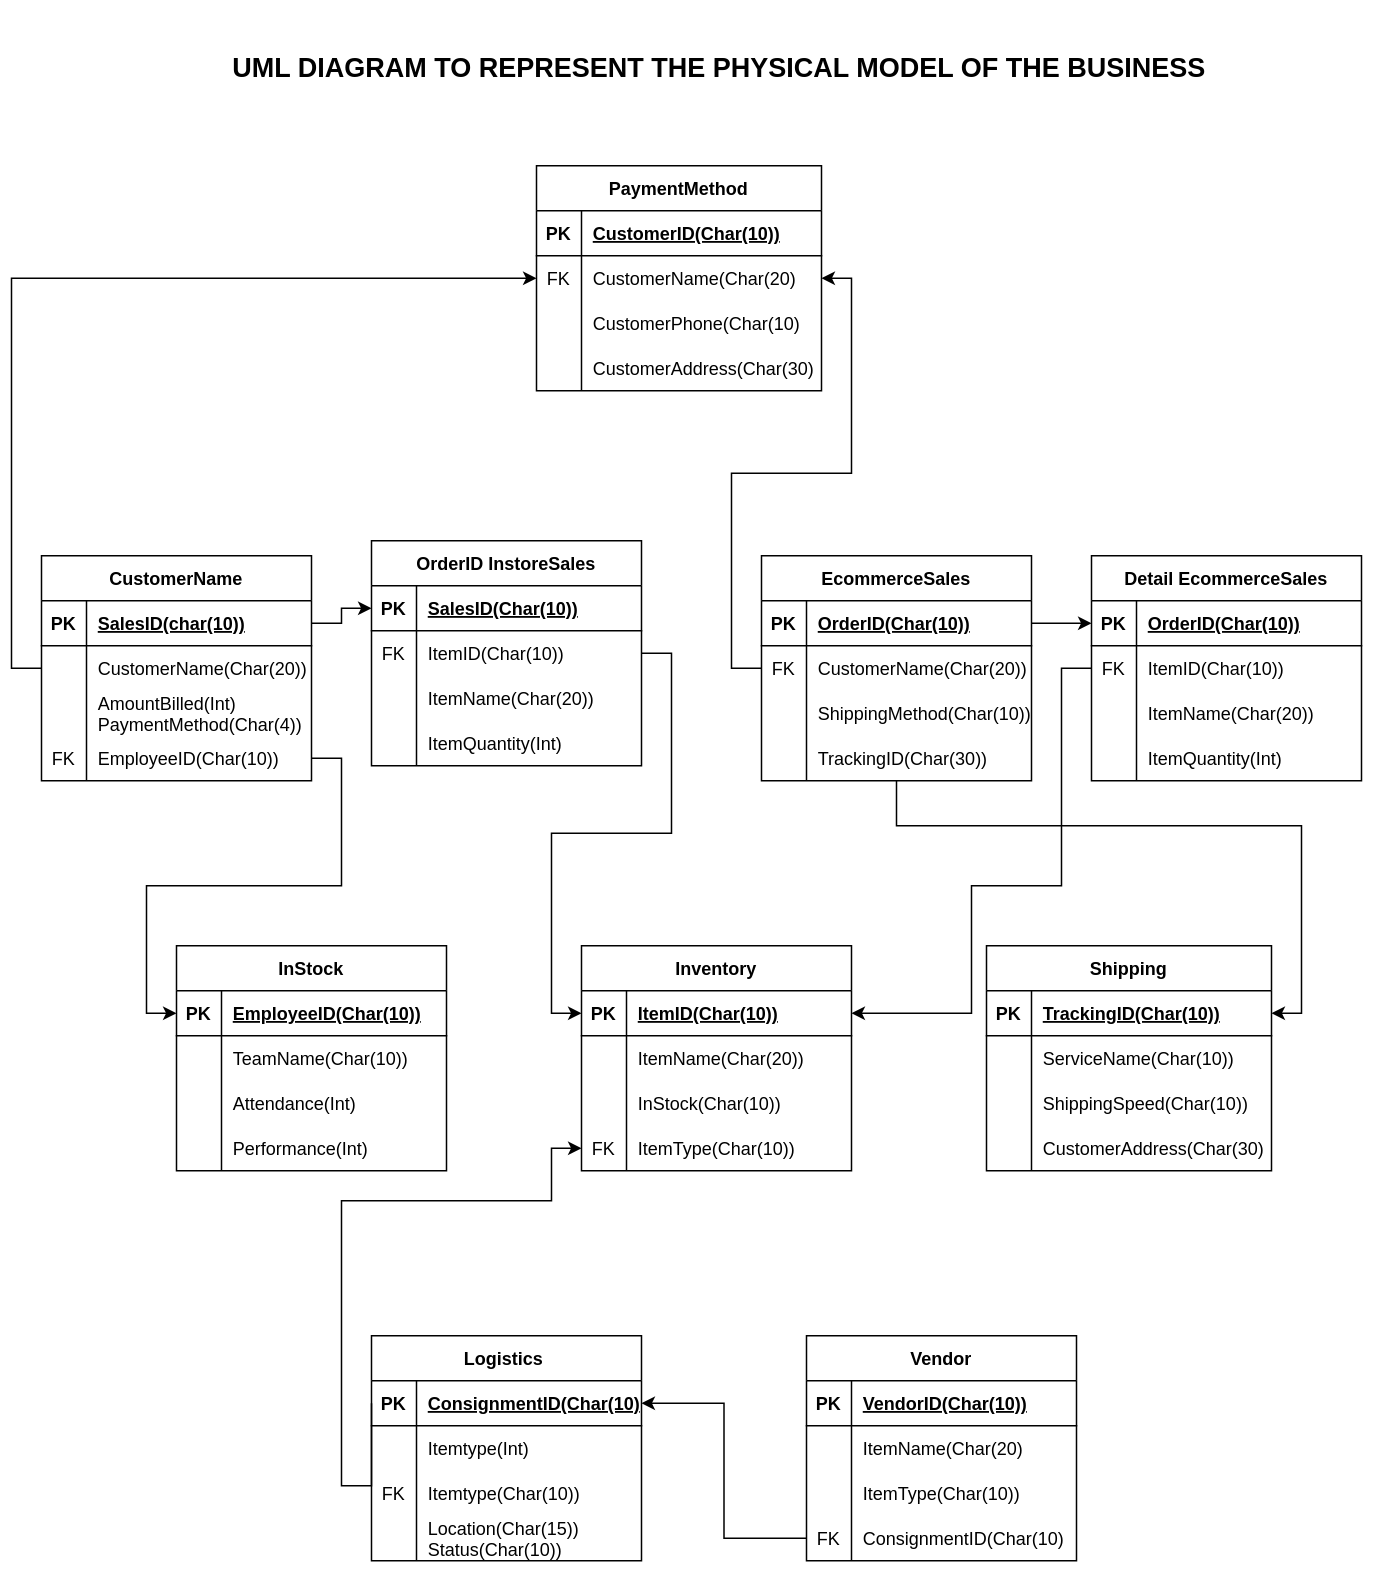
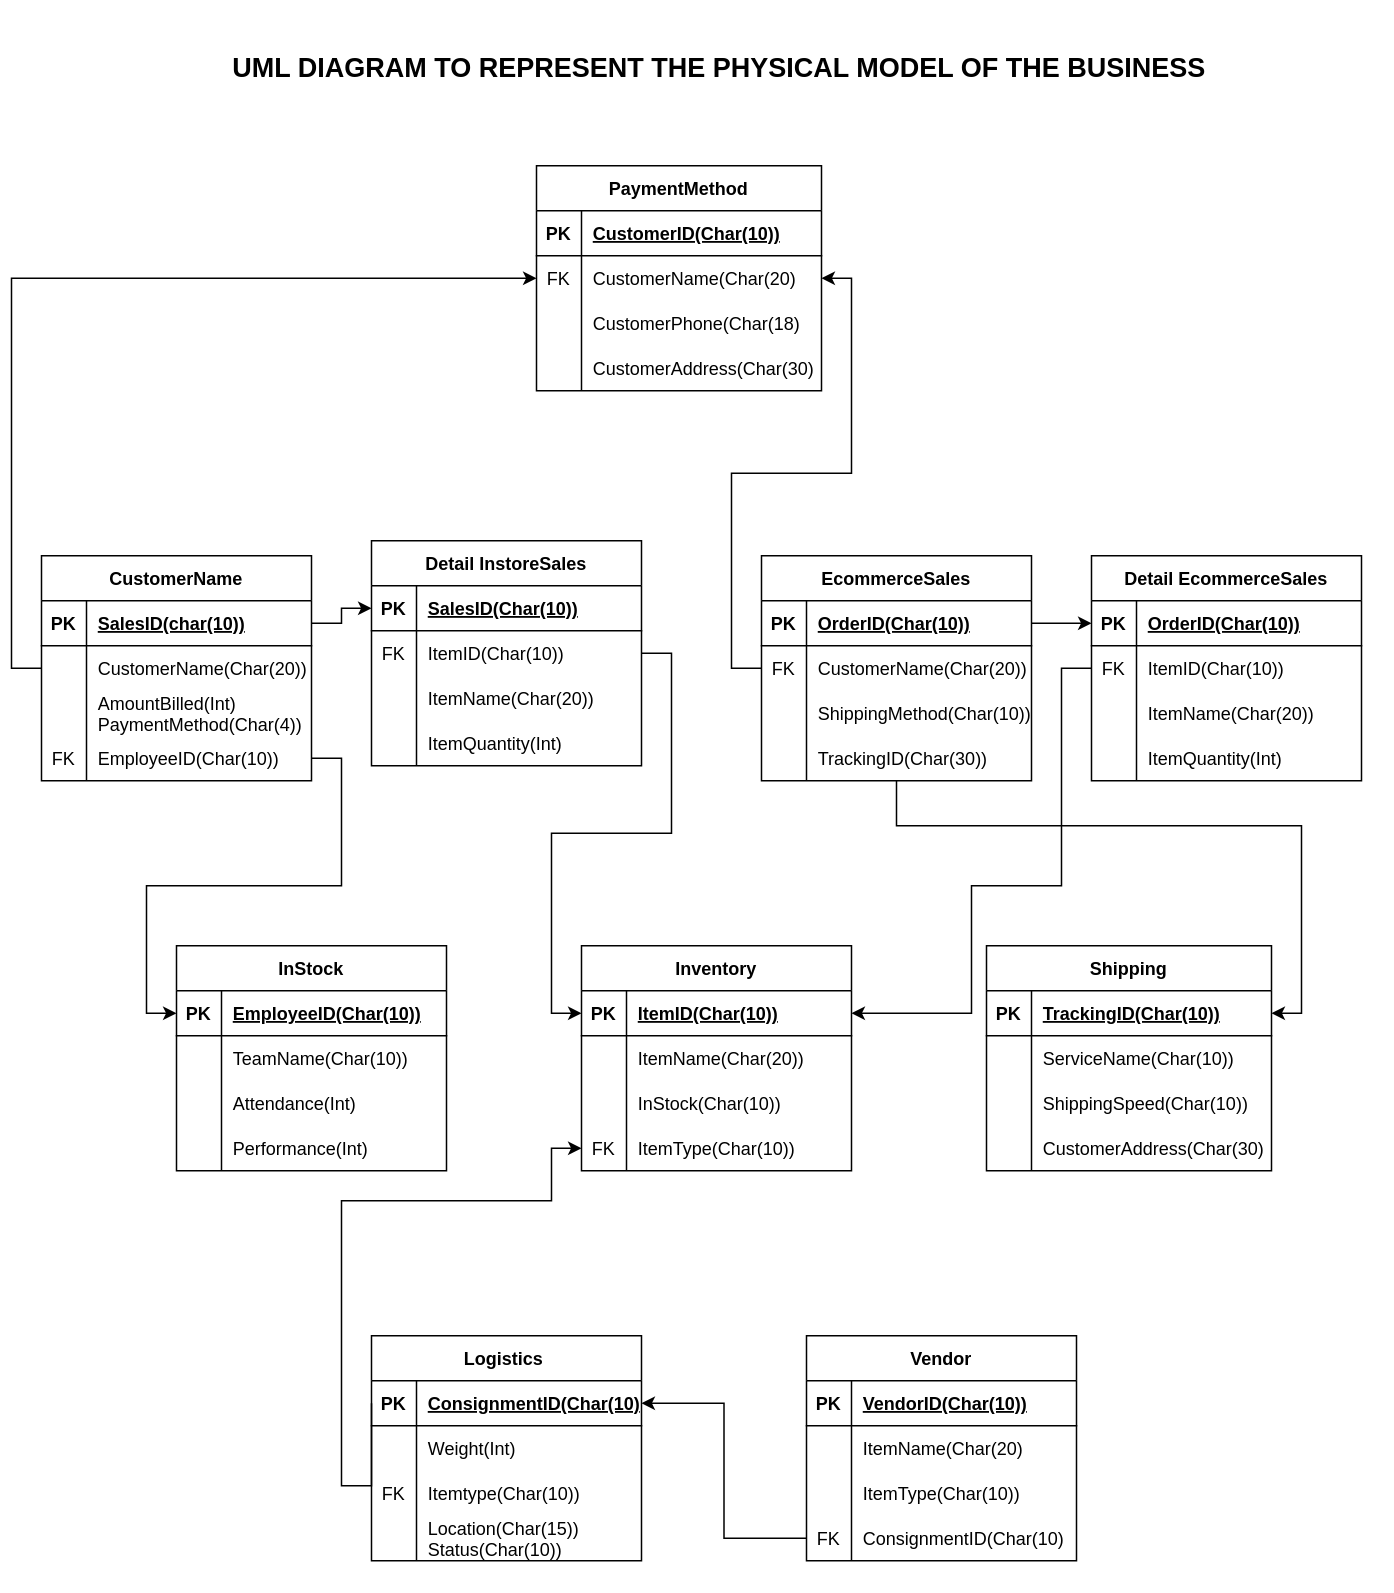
(703, 324) -> (703, 324)
(506, 564) -> (506, 564)
(493, 1449) -> (481, 1449)
